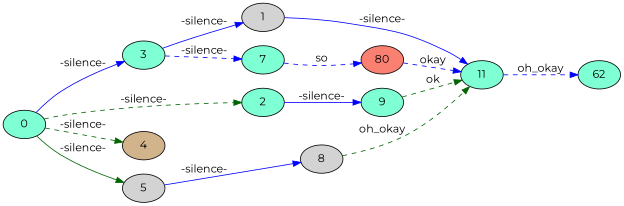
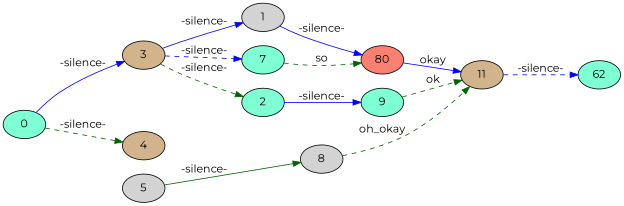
(376, 28) -> (317, 41)
(144, 55) -> (144, 55)
(319, 66) -> (319, 66)
(428, 67) -> (428, 67)
(541, 69) -> (541, 69)
(482, 75) -> (482, 75)
(139, 107) -> (197, 81)
(74, 162) -> none
(229, 174) -> (229, 174)
